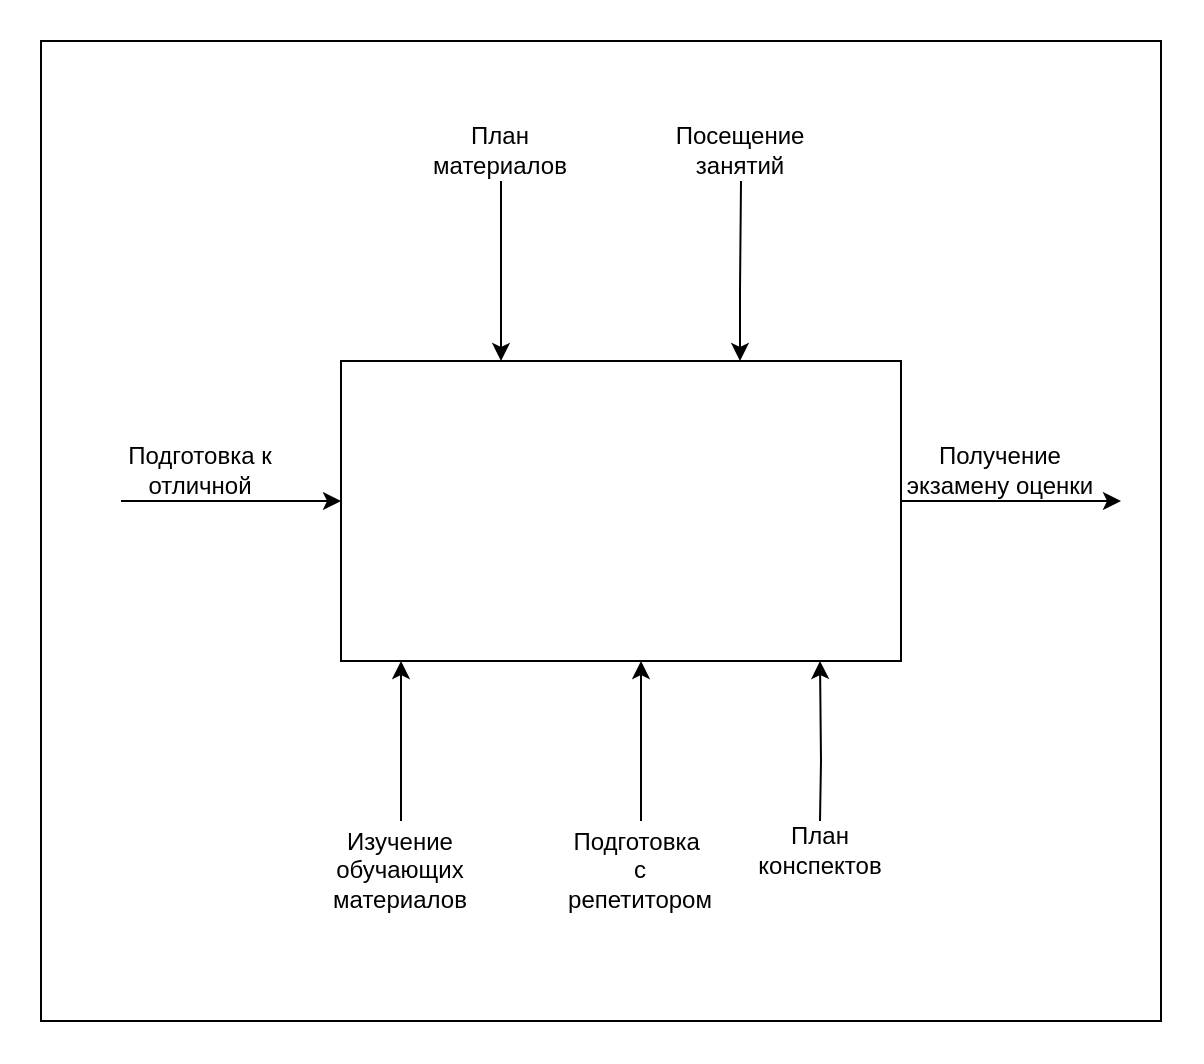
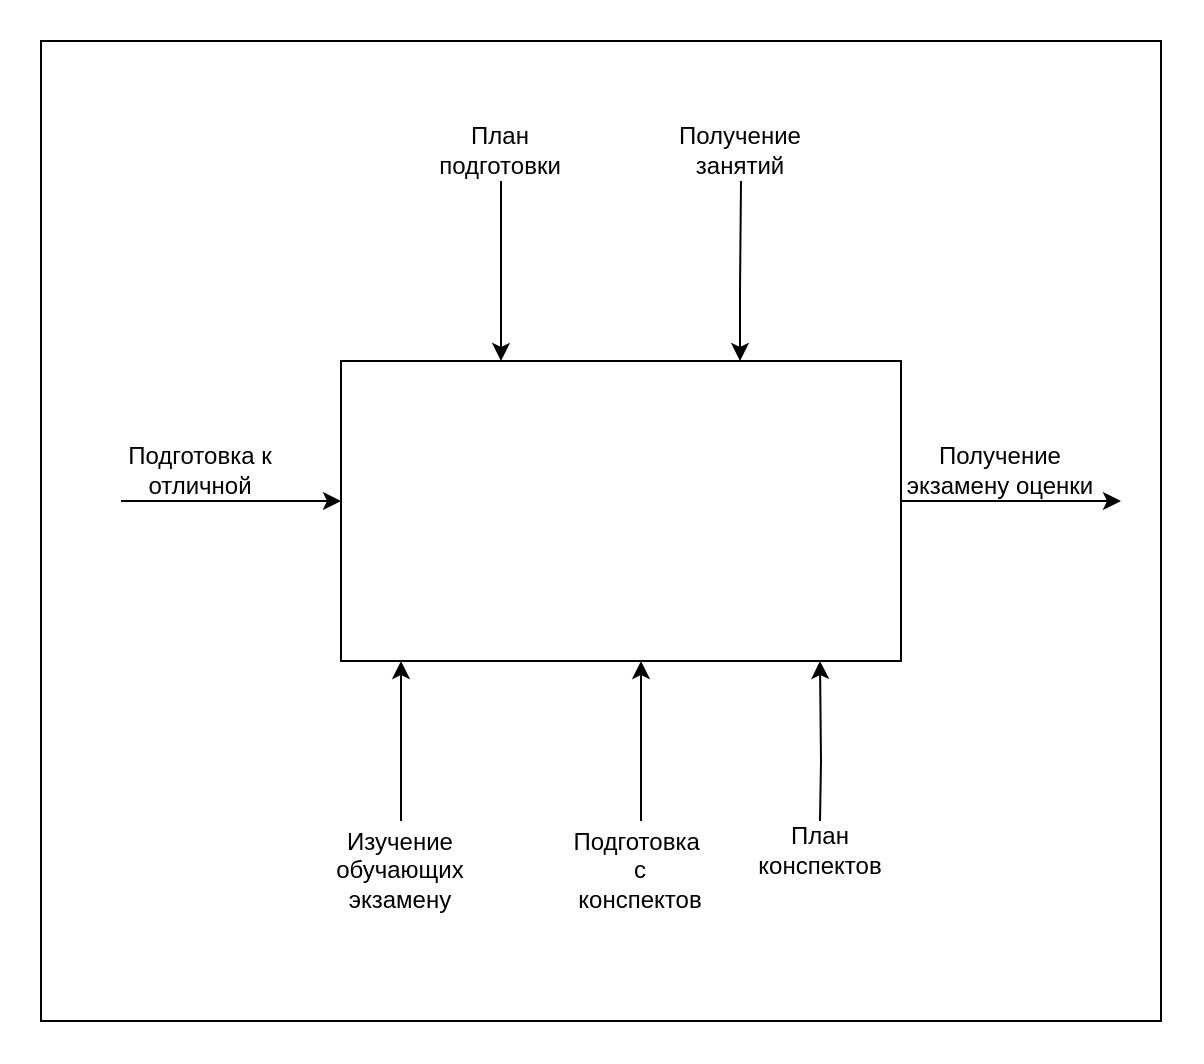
(501, 151) -> (501, 151)
(741, 151) -> (741, 151)
(401, 871) -> (401, 871)
(641, 871) -> (641, 871)
